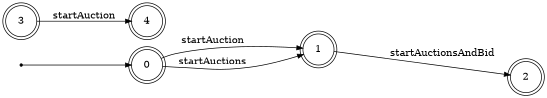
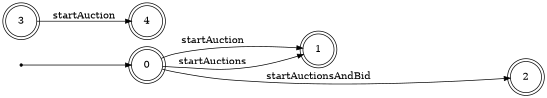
(419, 63) -> (333, 84)
